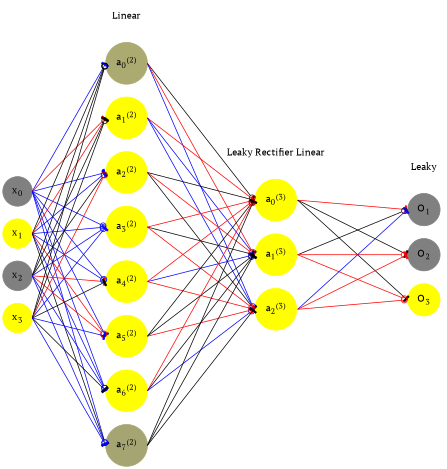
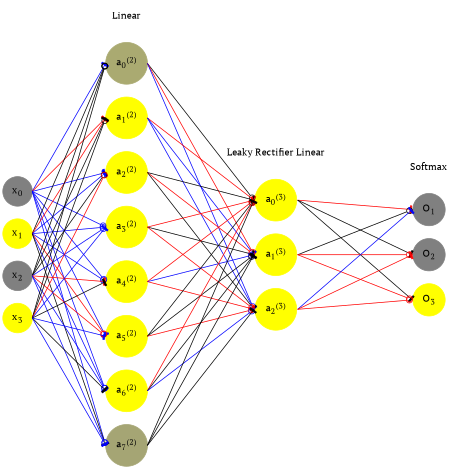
(424, 167) -> (429, 167)
